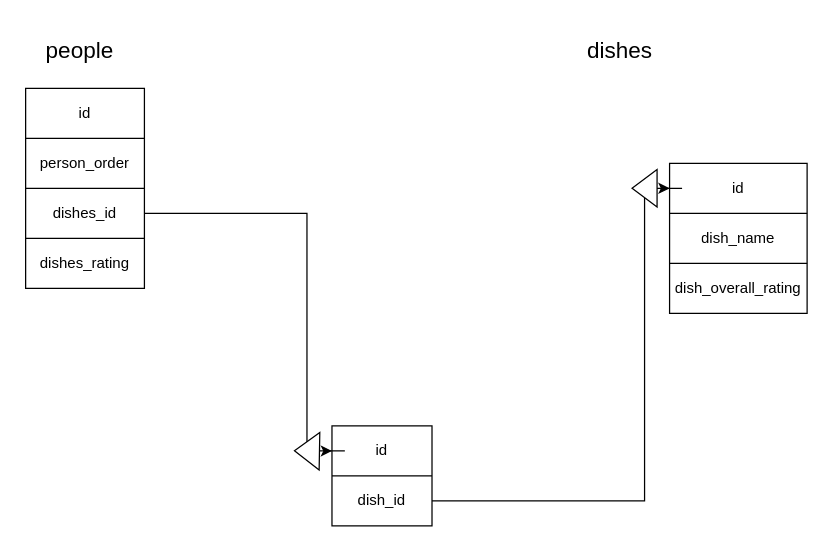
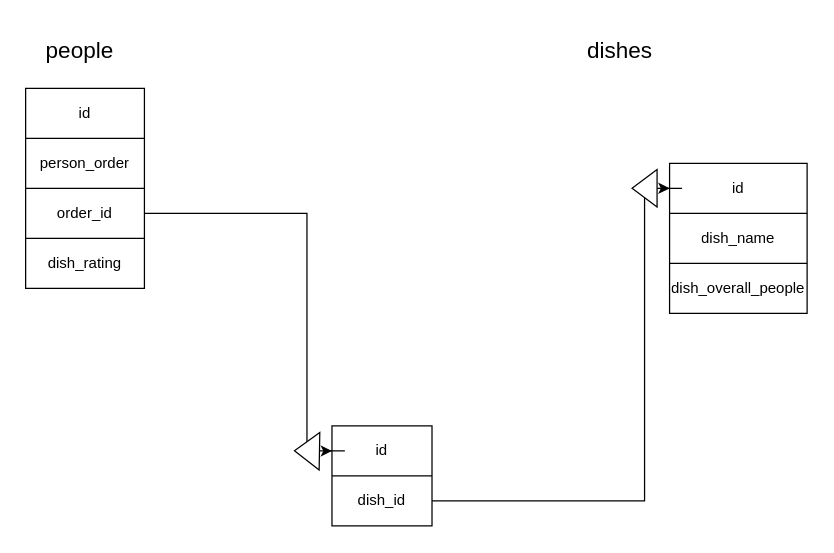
(85, 213) -> (85, 213)
(85, 263) -> (85, 263)
(738, 288) -> (738, 288)
